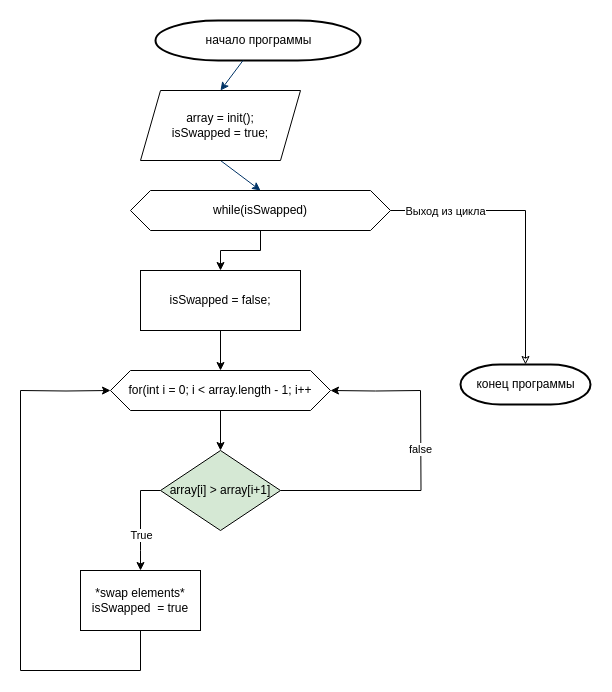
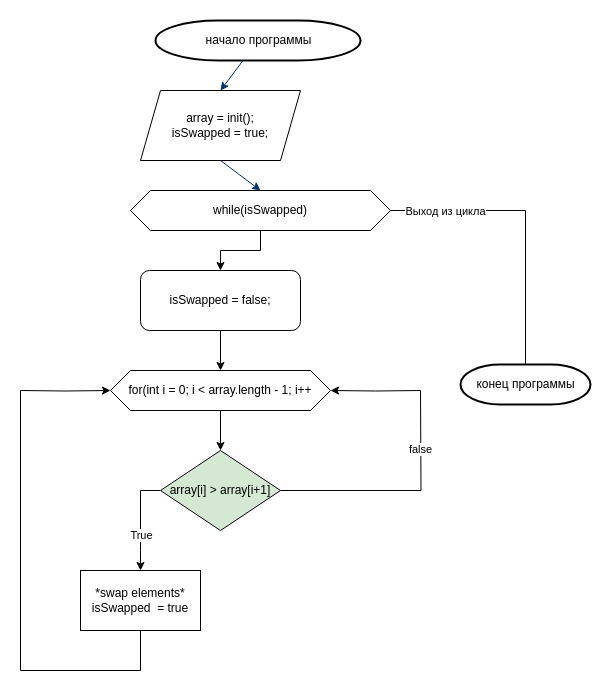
(221, 301) -> (221, 301)
(526, 356) -> (526, 358)
